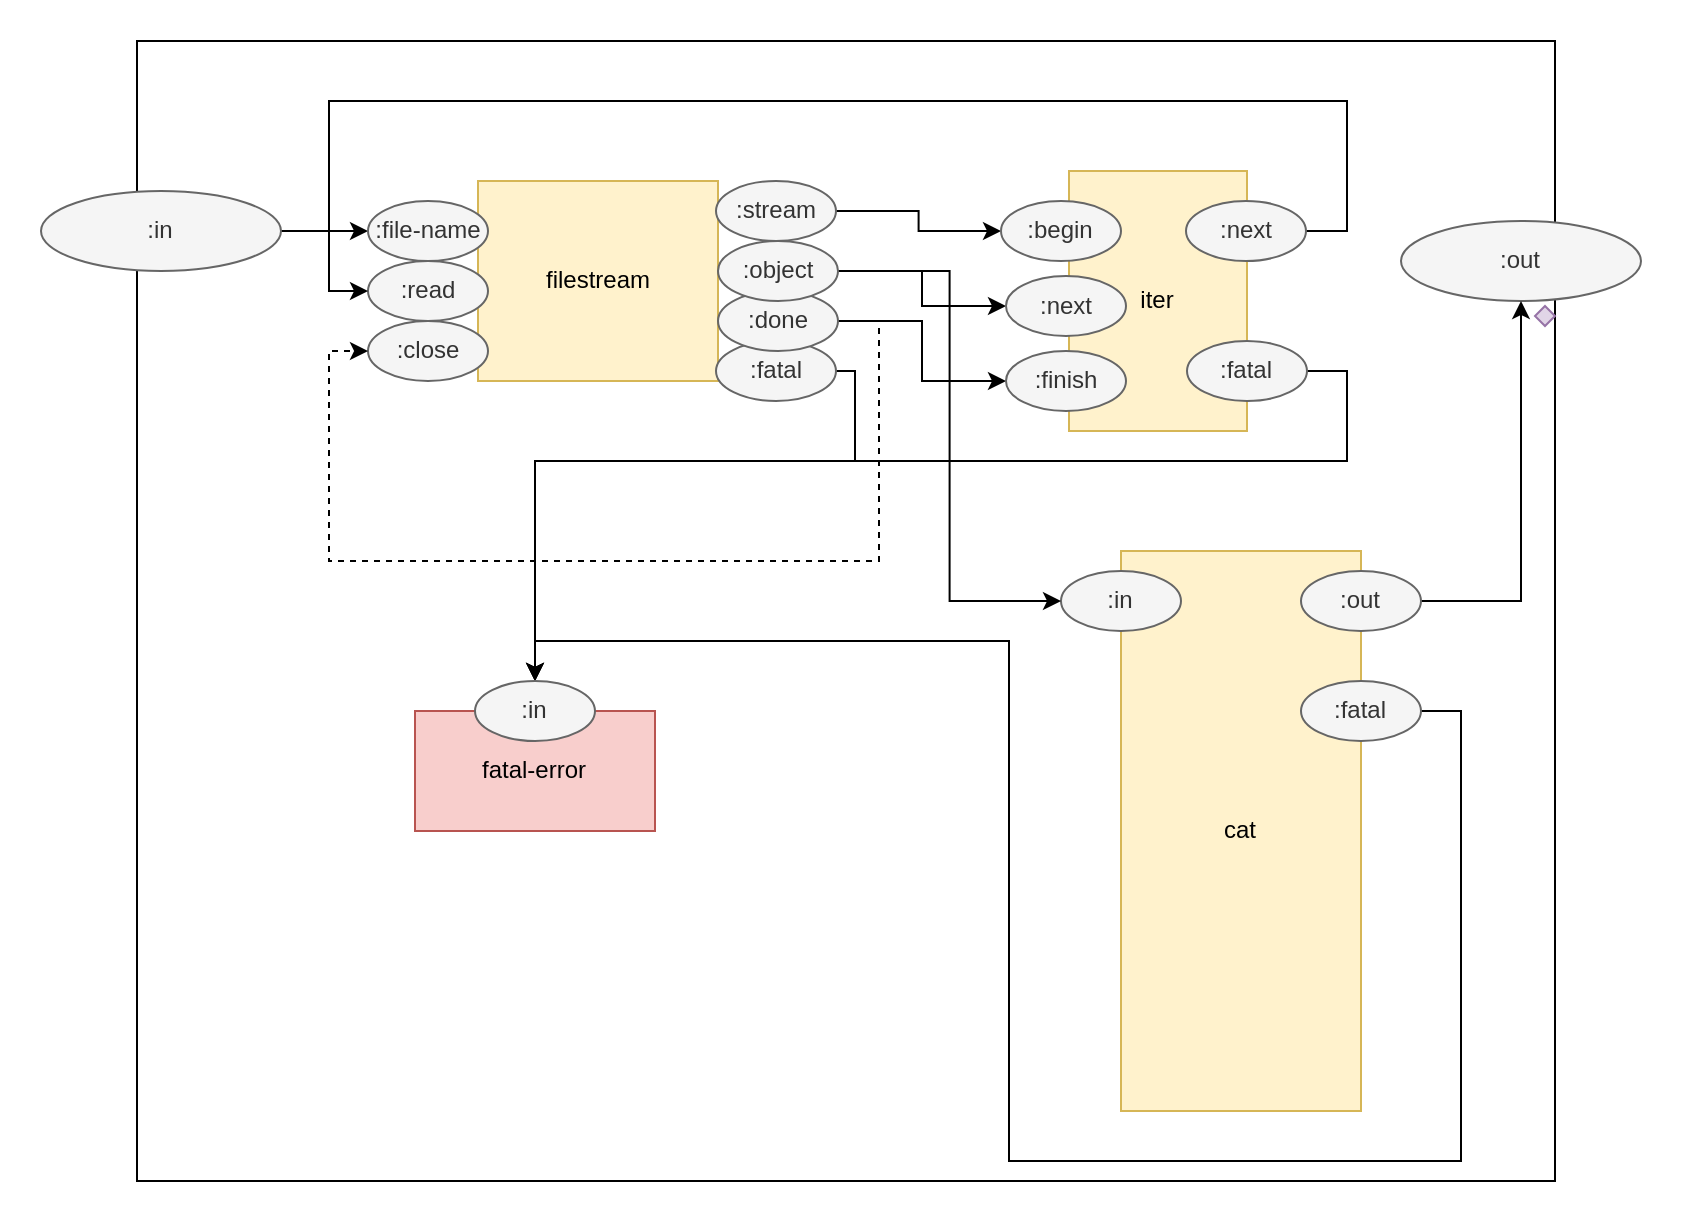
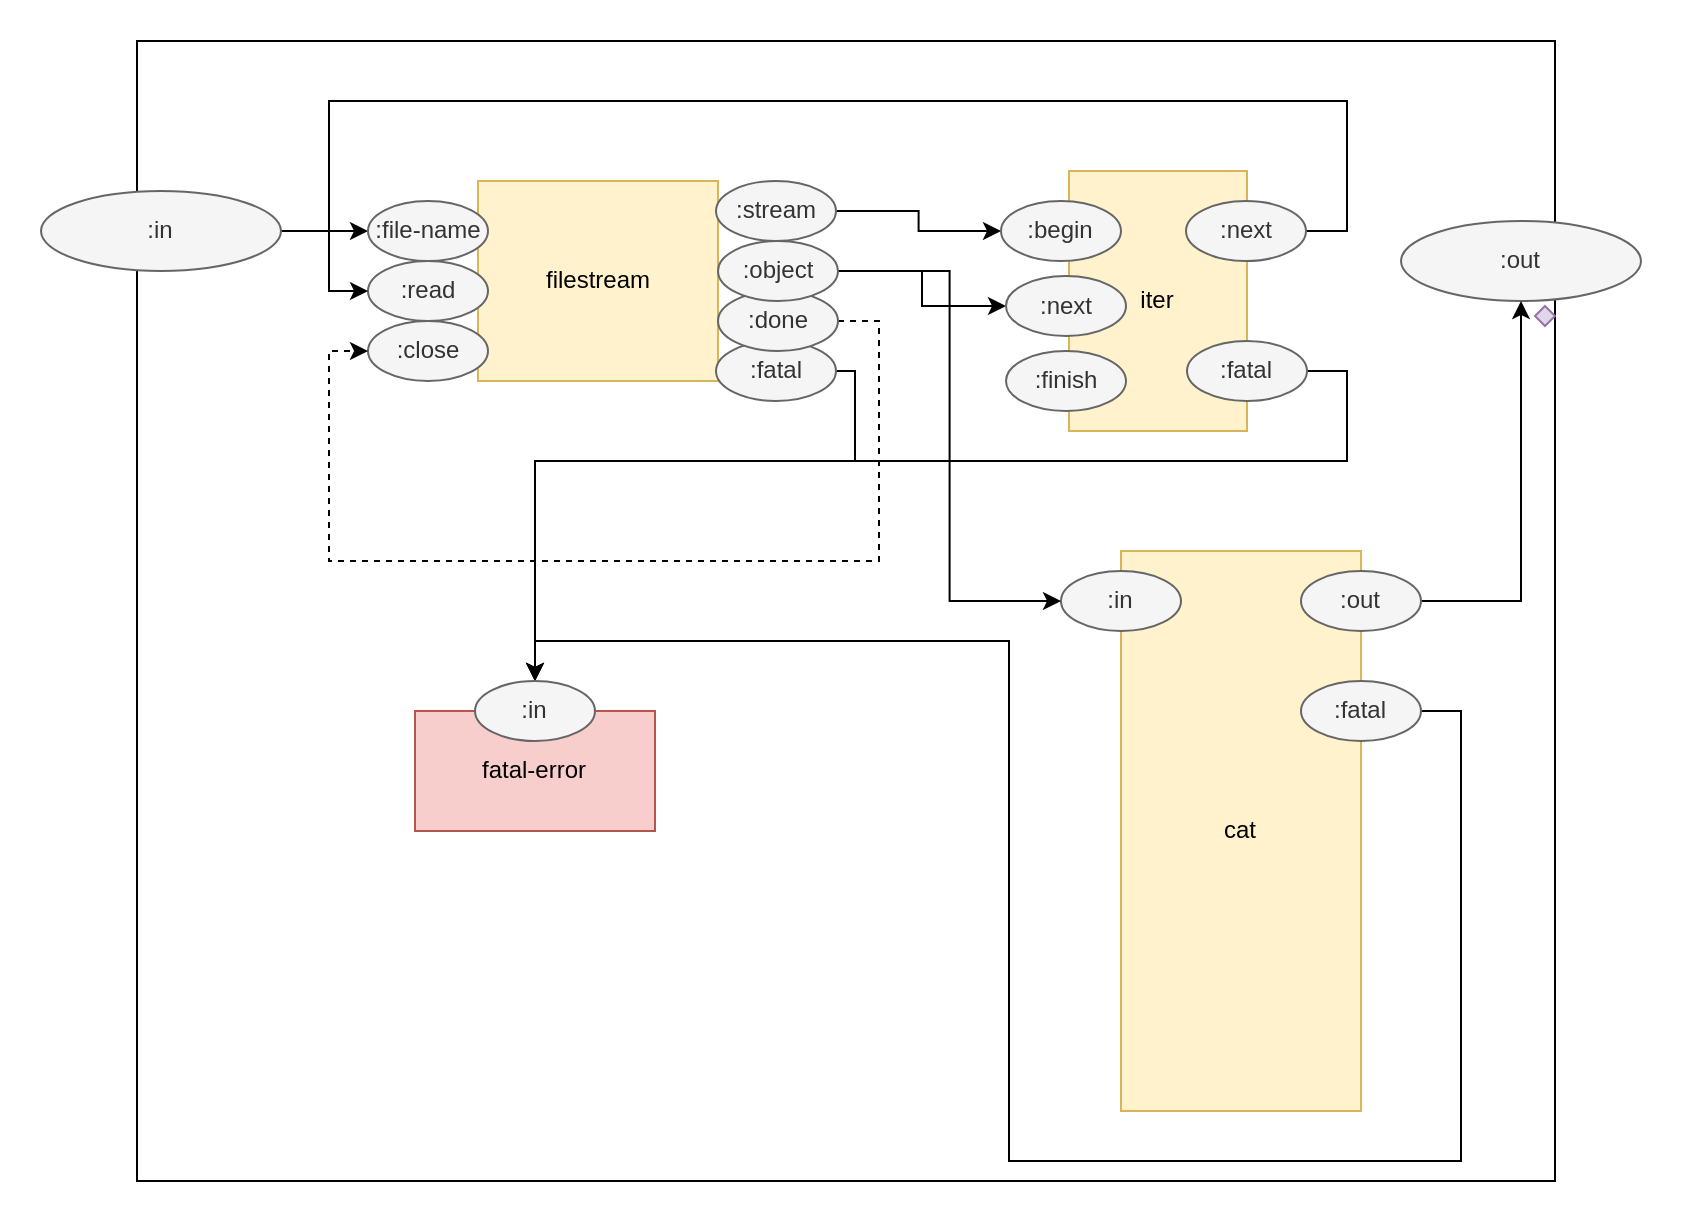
(922, 367) -> none
